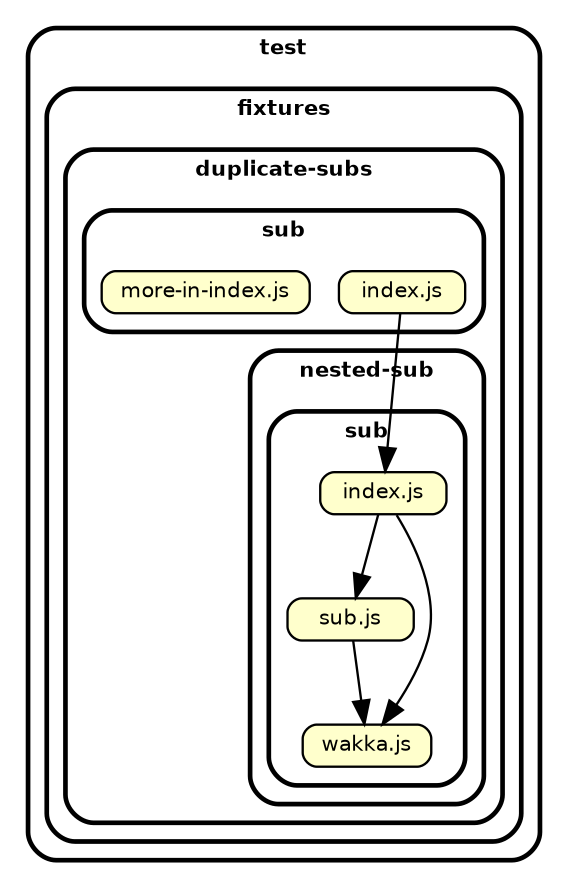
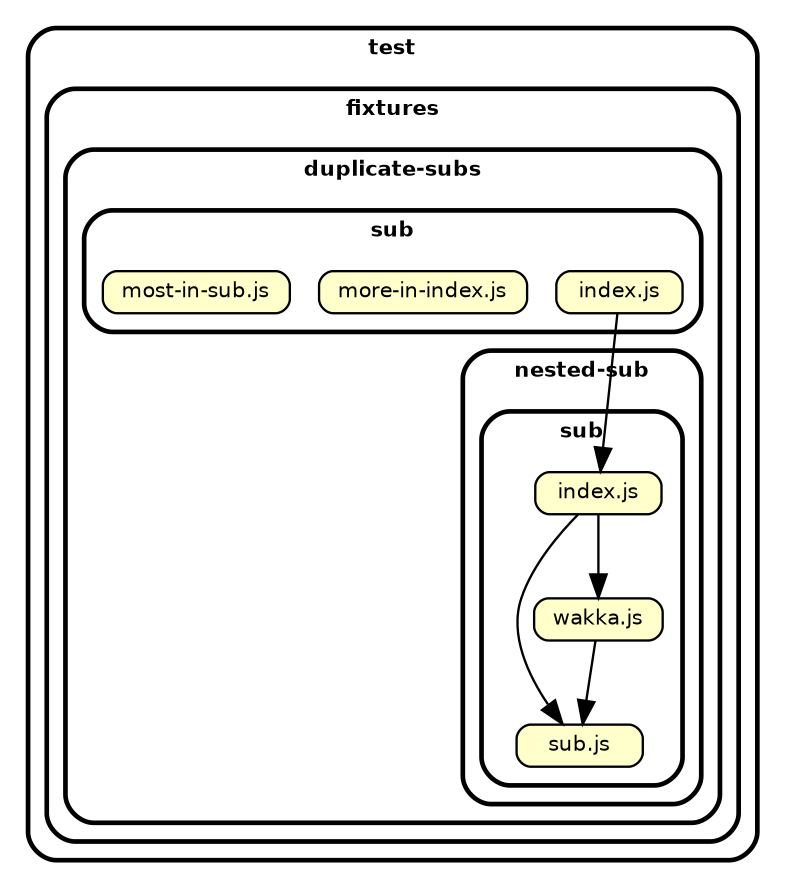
none -> (196, 292)
(357, 671) -> (591, 671)
